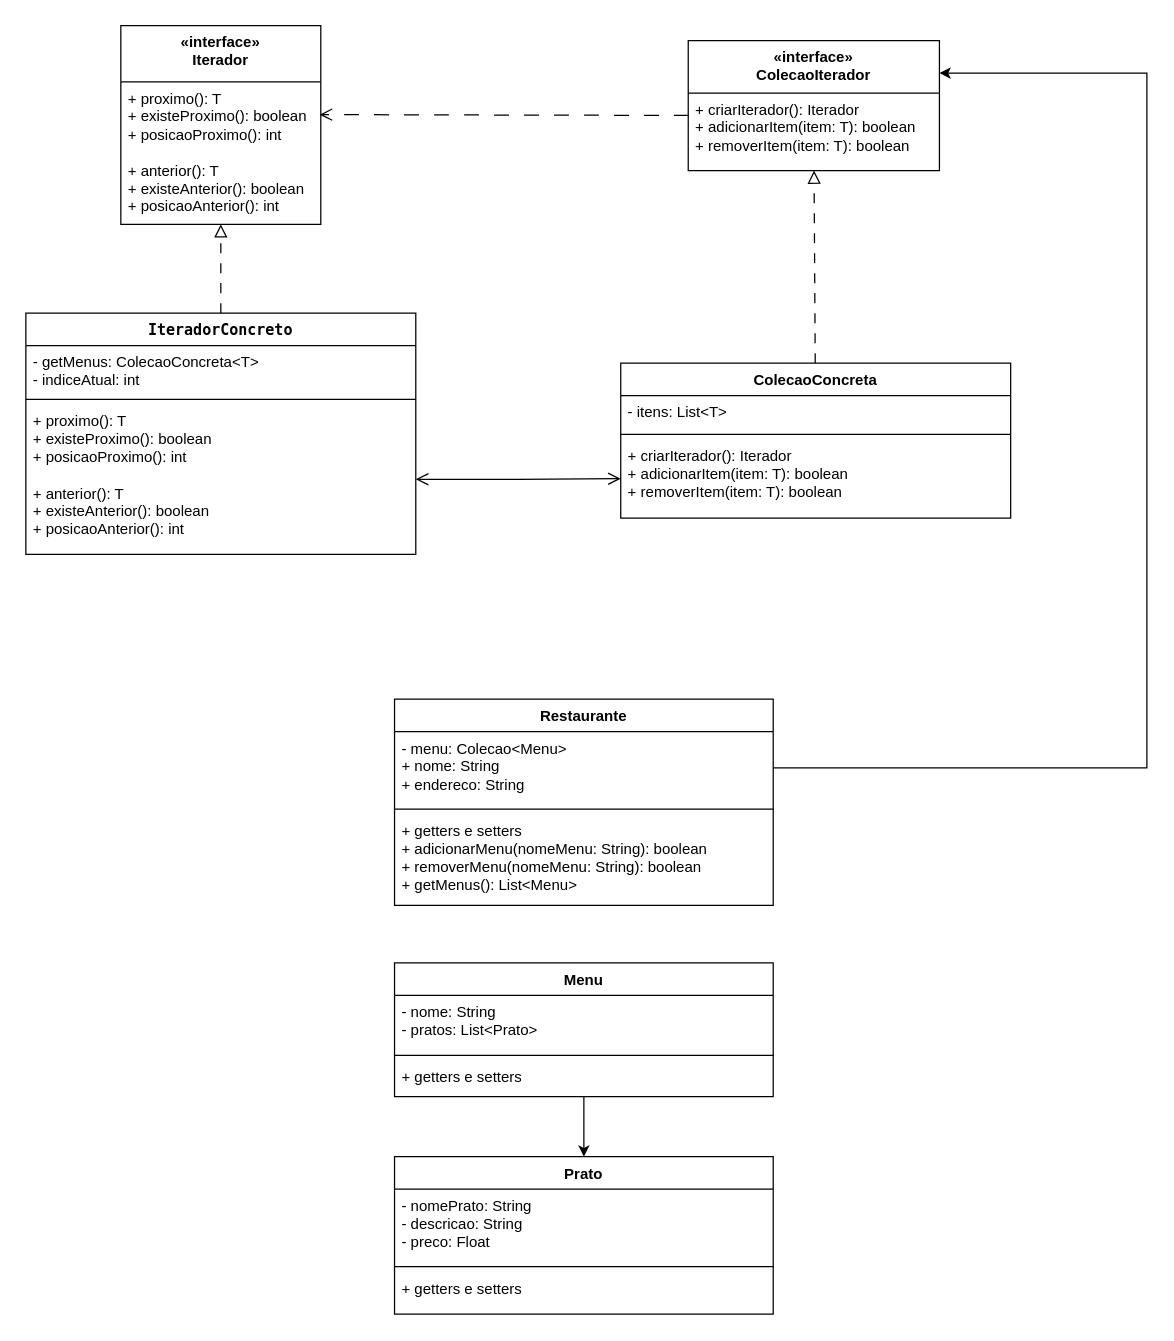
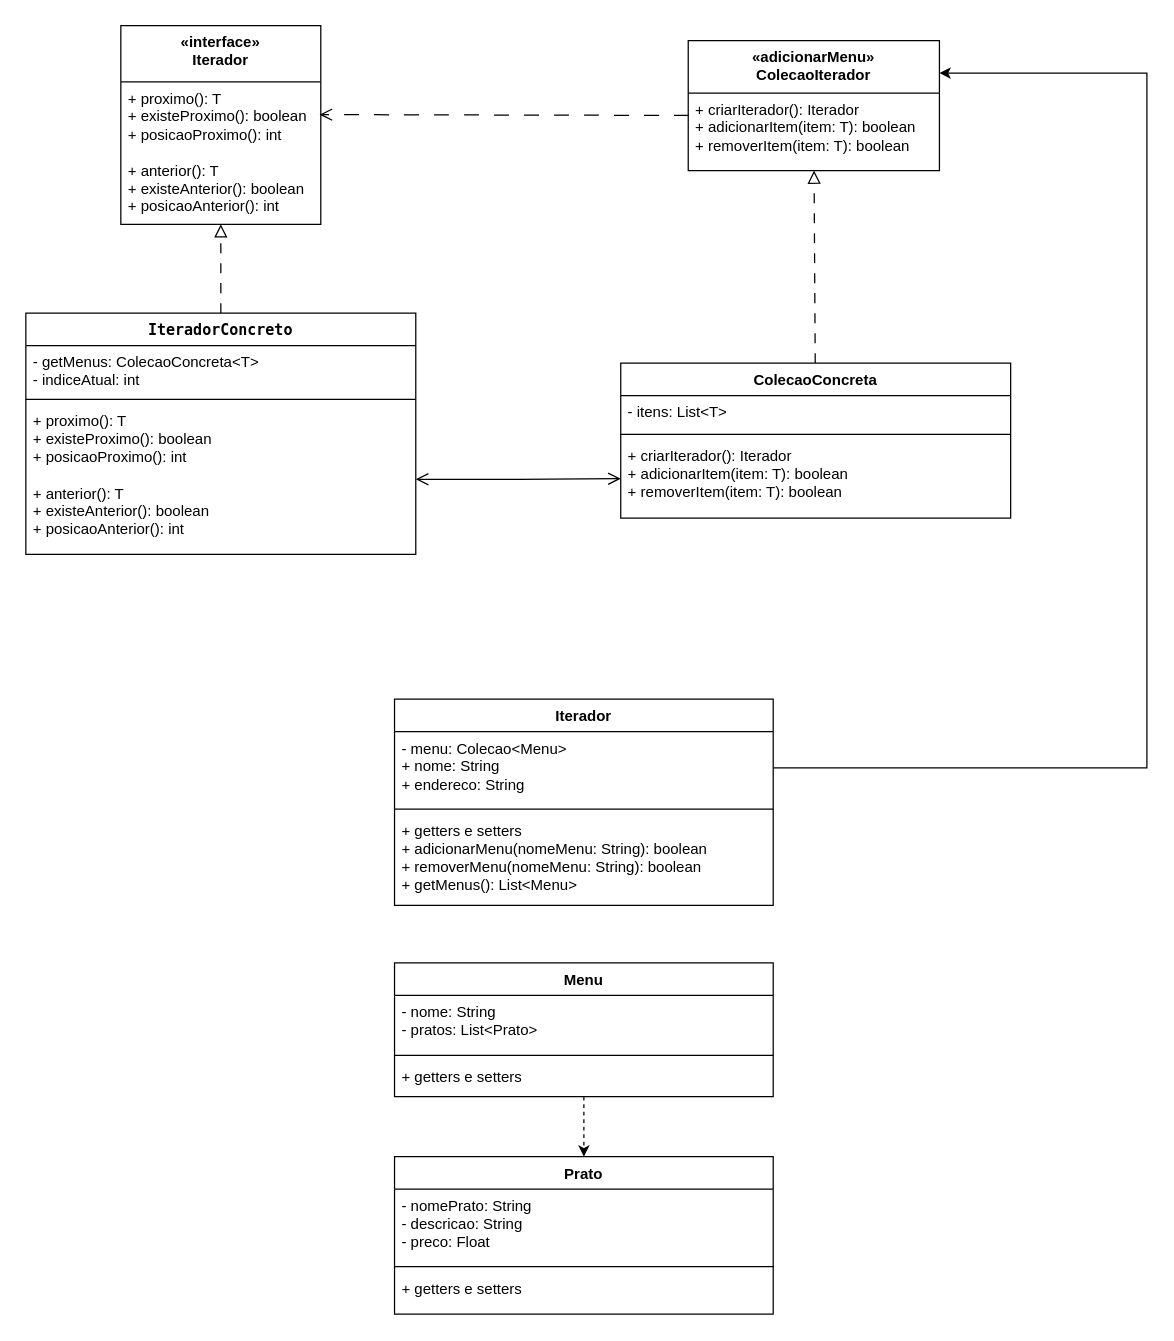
(814, 67) -> (814, 67)
(584, 717) -> (584, 717)
(584, 1124) -> (584, 1124)
